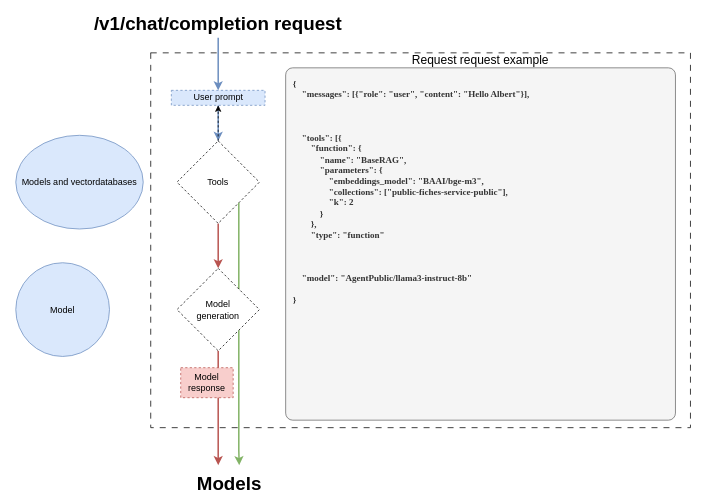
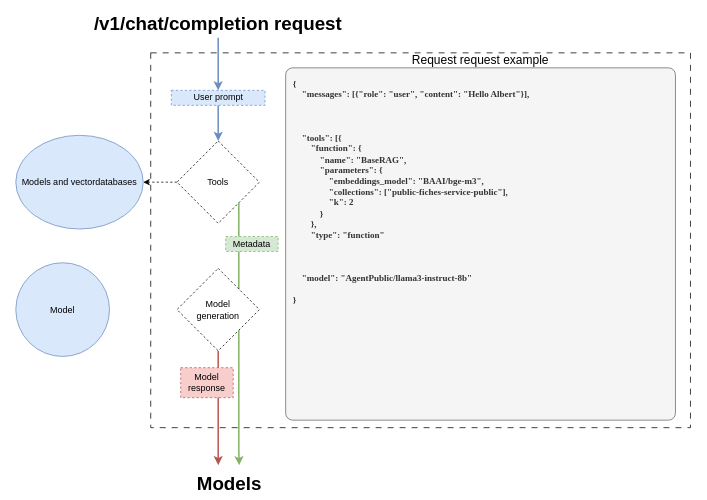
(218, 138) -> (150, 182)
(218, 243) -> none
none -> (252, 244)
